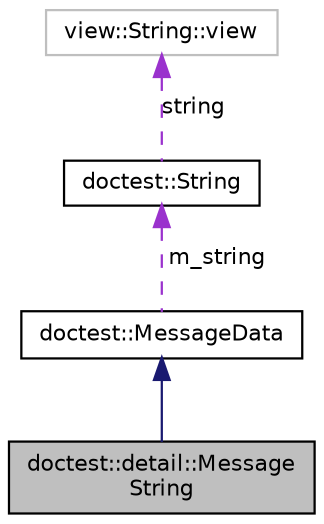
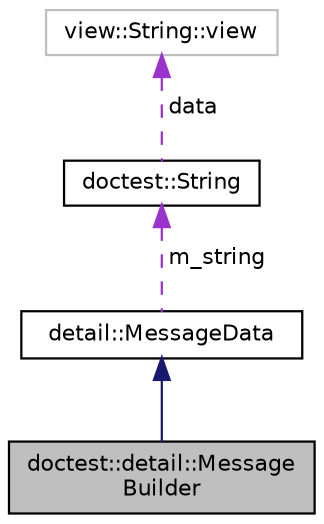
(190, 108) -> (190, 108)
(162, 335) -> (162, 335)
(162, 478) -> (162, 478)
